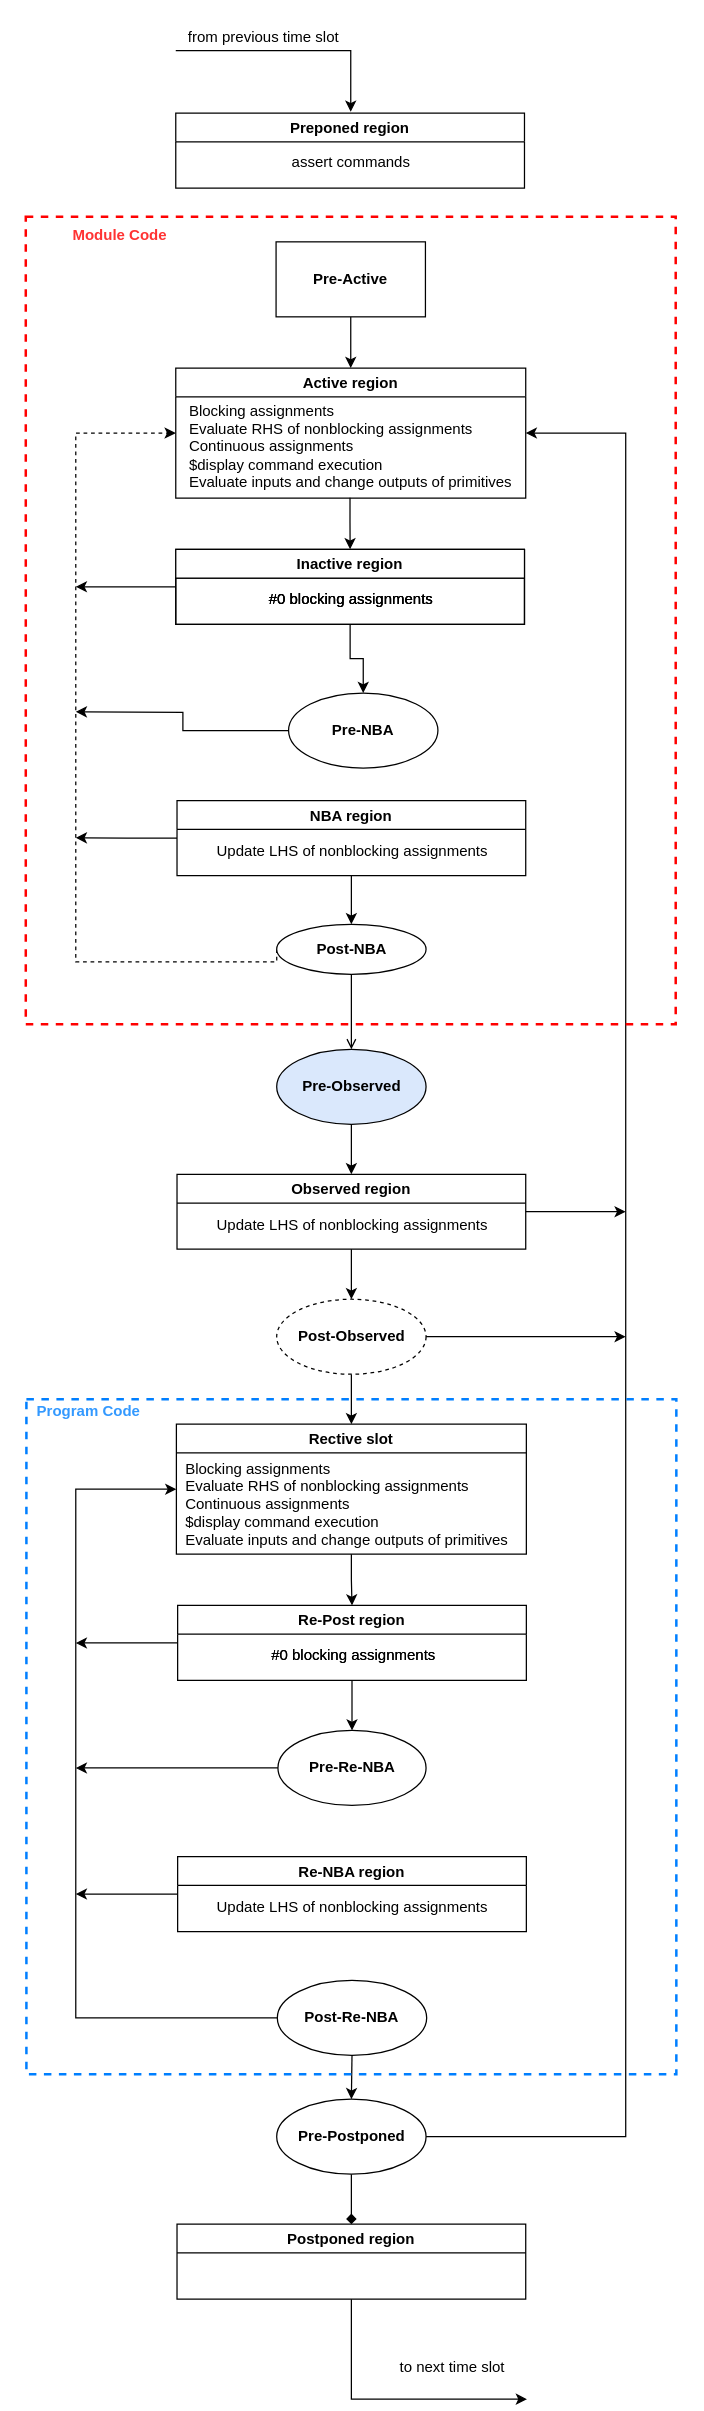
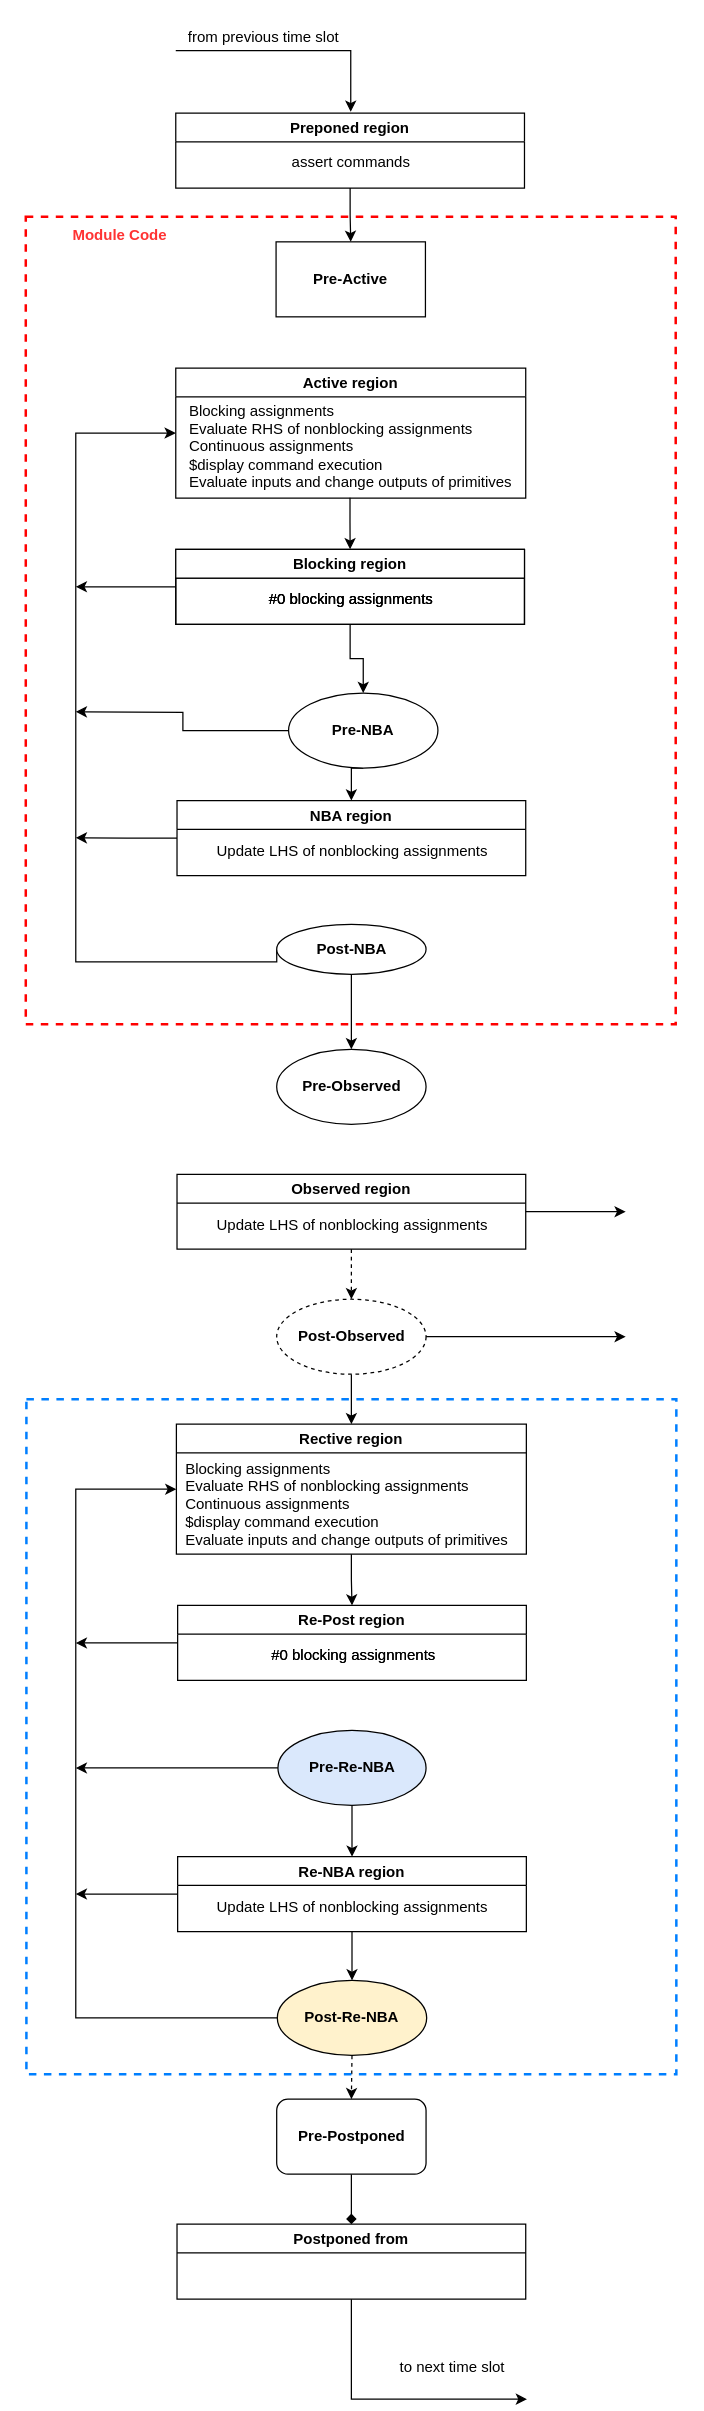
none -> (350, 212)
(351, 338) -> none
(349, 564) -> (349, 564)
(76, 758) -> (76, 758)
none -> (351, 778)
(351, 897) -> none
(351, 1041) -> (351, 1039)
(351, 1087) -> (351, 1087)
(351, 1145) -> none
(351, 1270) -> (351, 1270)
(626, 1339) -> none
(88, 1412) -> none
(351, 1439) -> (351, 1439)
(352, 1703) -> none
(352, 1768) -> (352, 1768)
none -> (352, 1827)
none -> (352, 1953)
(352, 2018) -> (352, 2018)
(352, 2074) -> (352, 2074)
(351, 2137) -> (351, 2137)
(351, 2239) -> (351, 2239)
